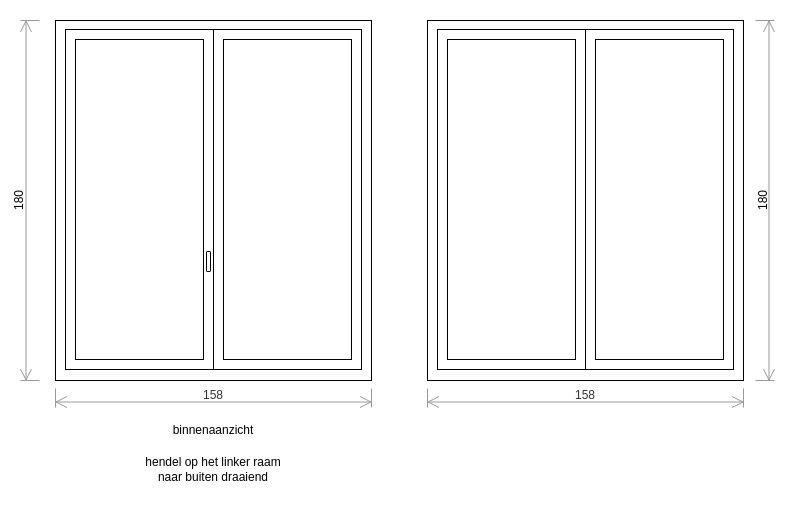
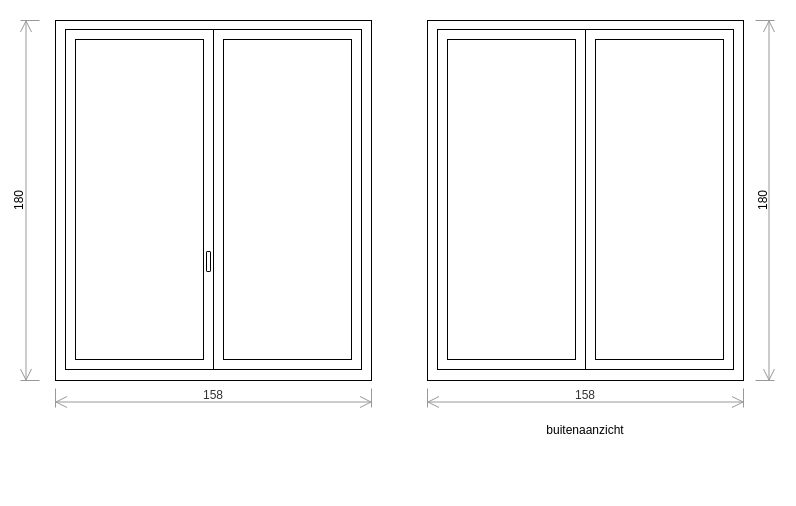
(214, 431) -> none
none -> (586, 431)
(214, 470) -> none
